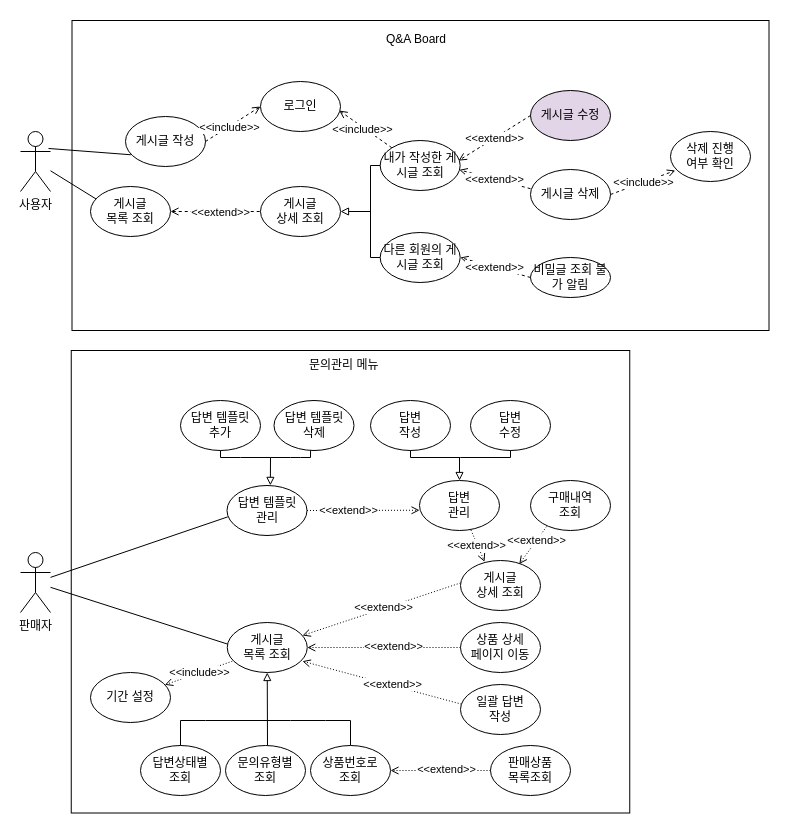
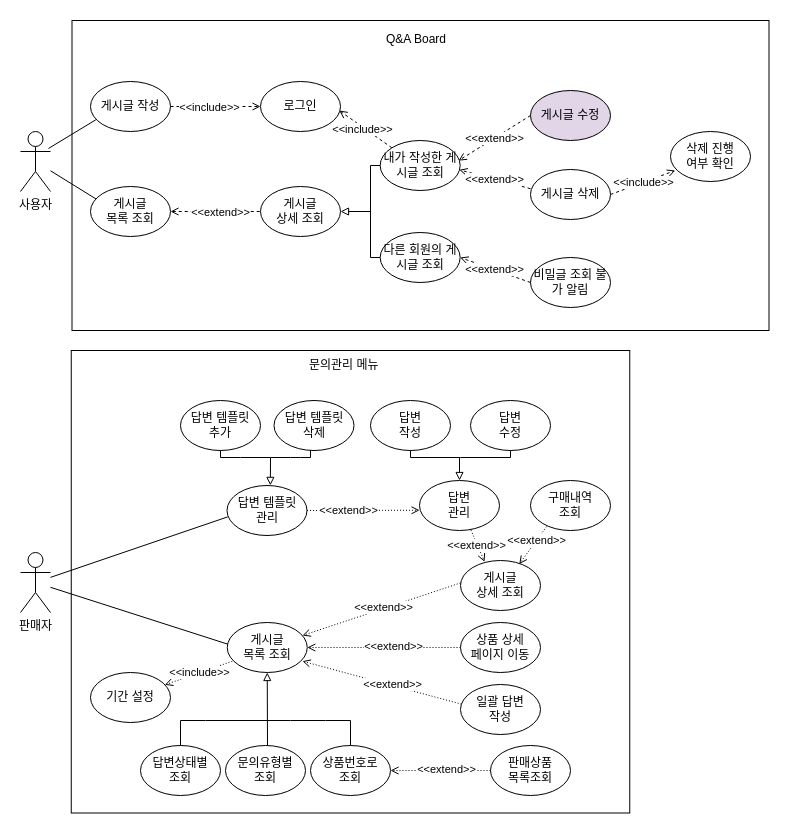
(165, 142) -> (130, 107)
(571, 278) -> (571, 283)
